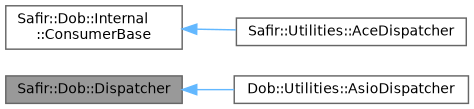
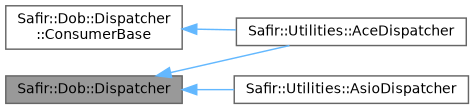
(94, 27) -> (94, 27)
none -> (230, 59)
(351, 90) -> (351, 90)
